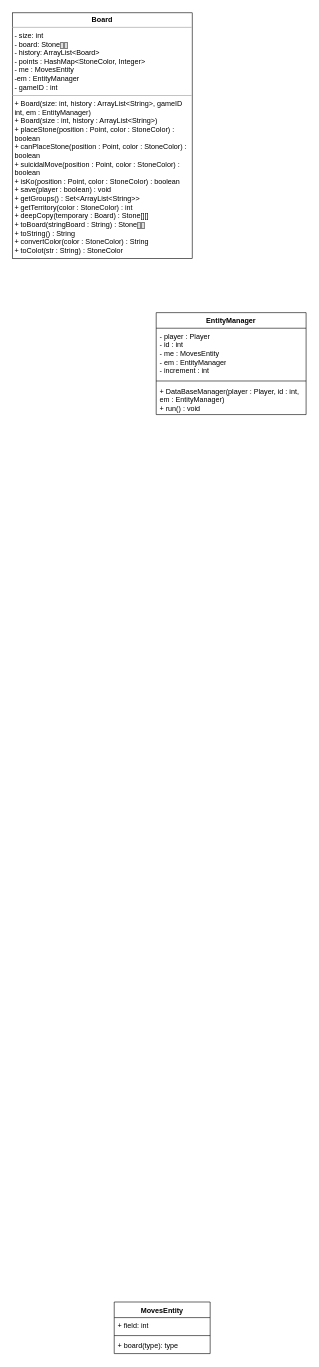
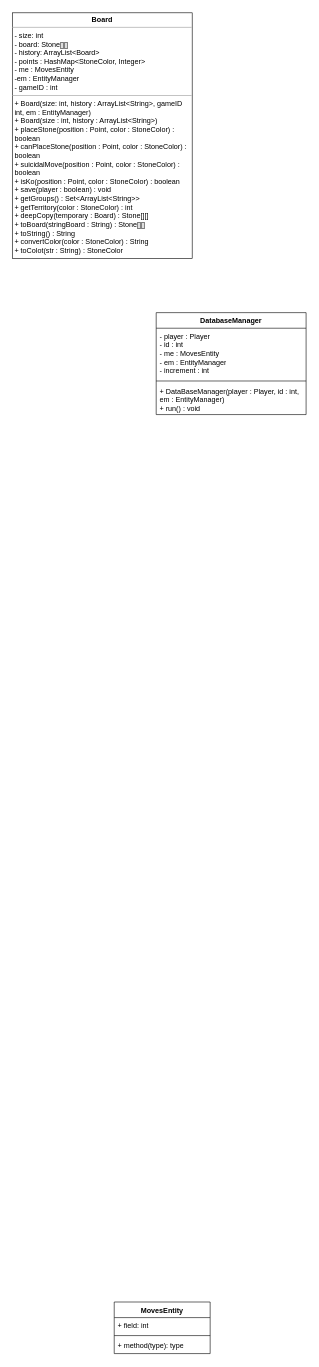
(231, 321) -> (231, 321)
(153, 1347) -> (155, 1347)
